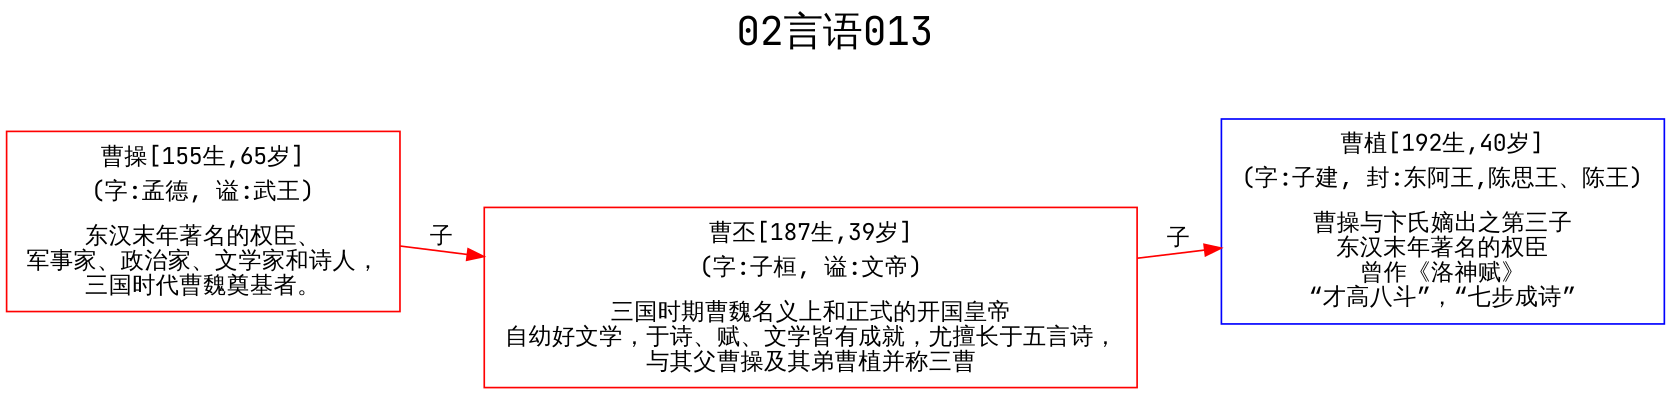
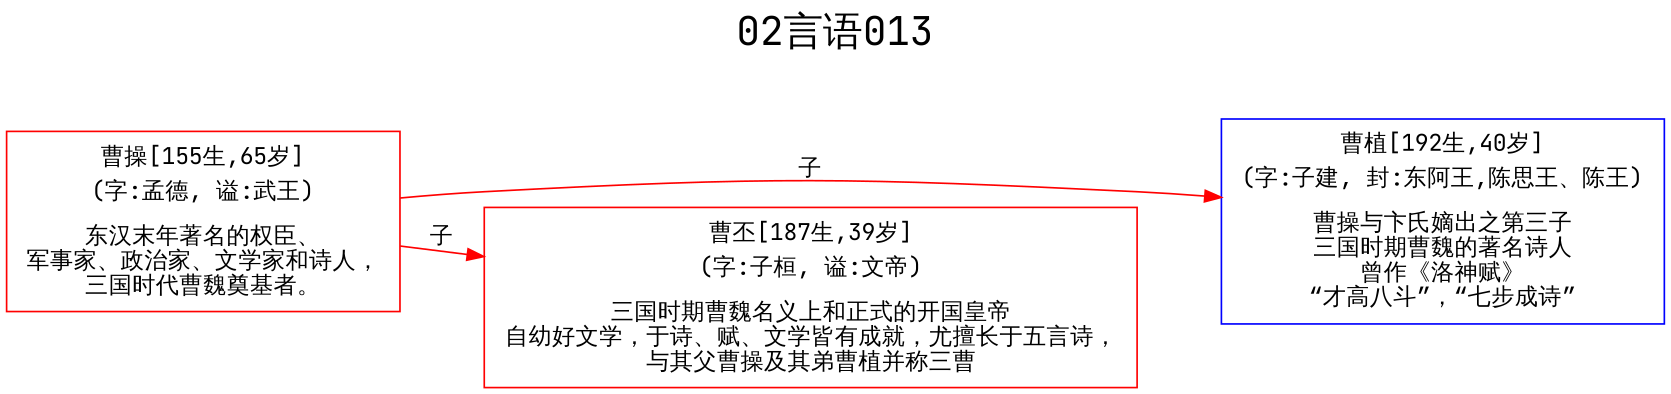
(1443, 248) -> (1443, 248)
(1171, 254) -> (802, 181)
